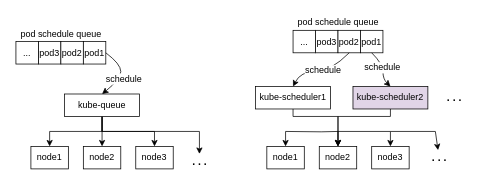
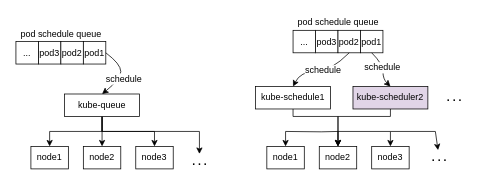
(293, 98) -> (293, 98)
